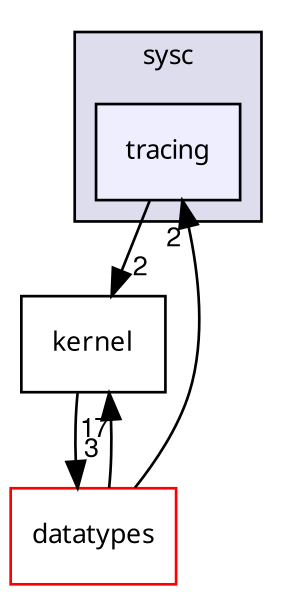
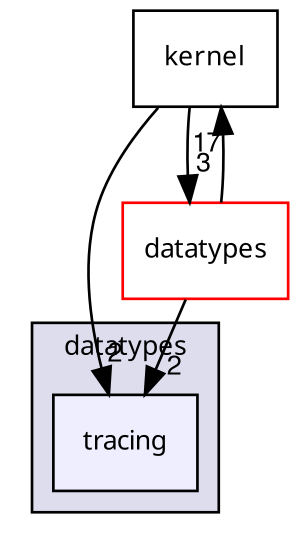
(168, 57) -> (125, 348)
(135, 238) -> (92, 229)
